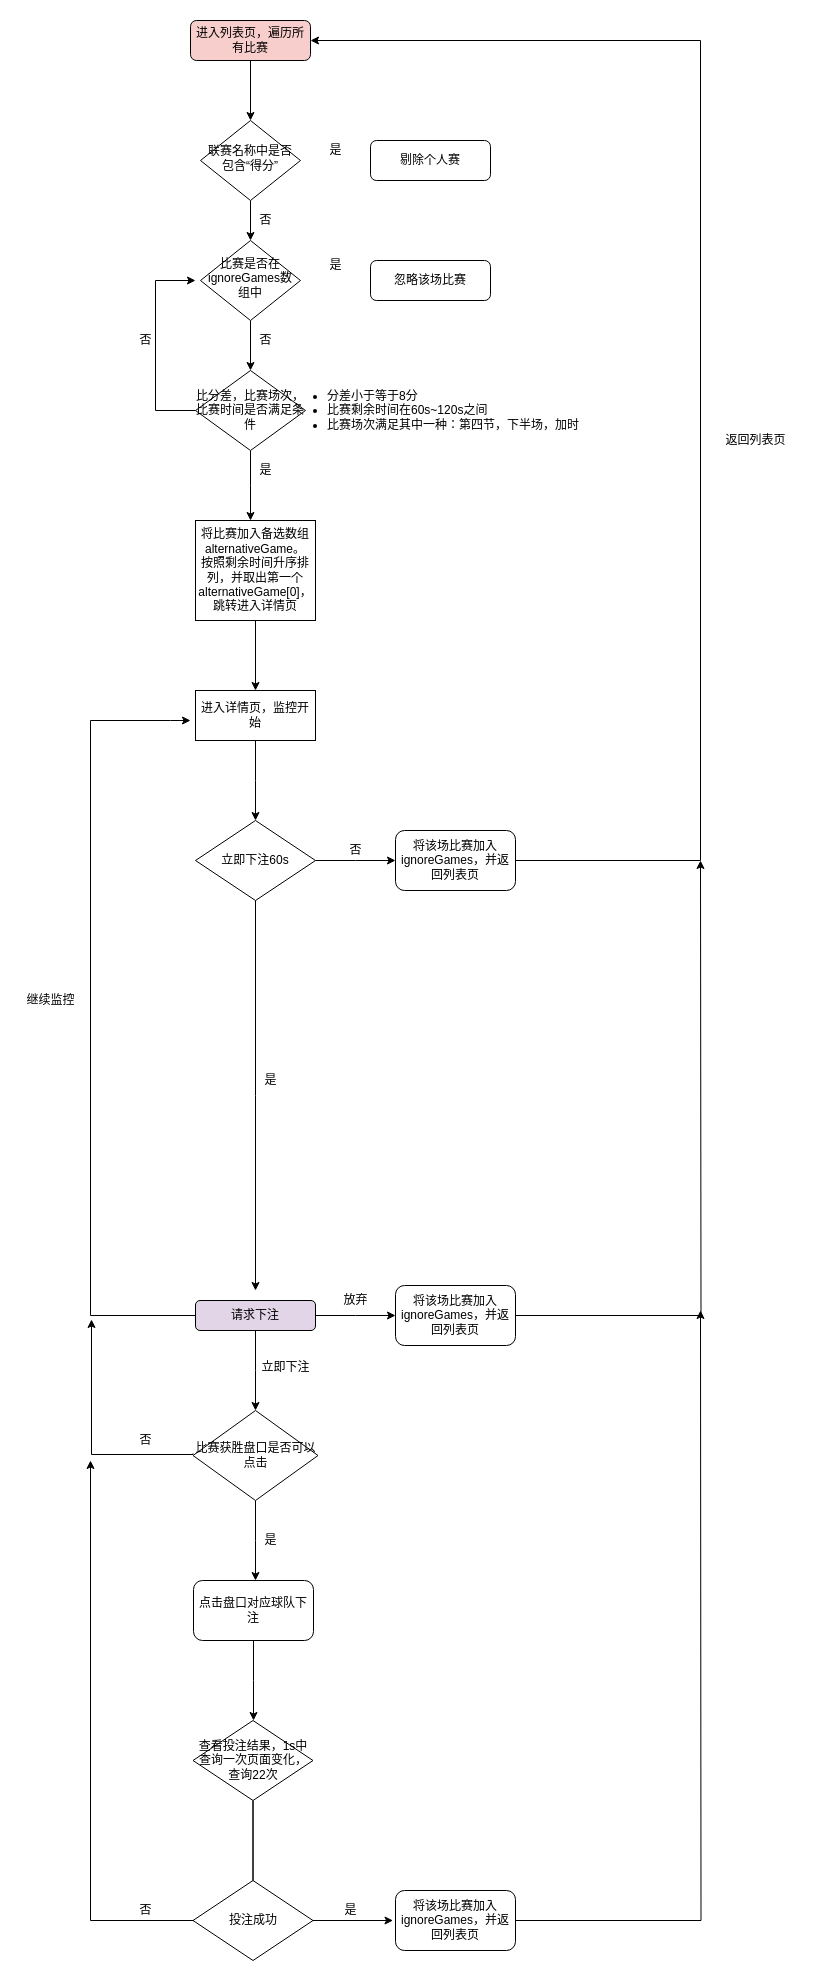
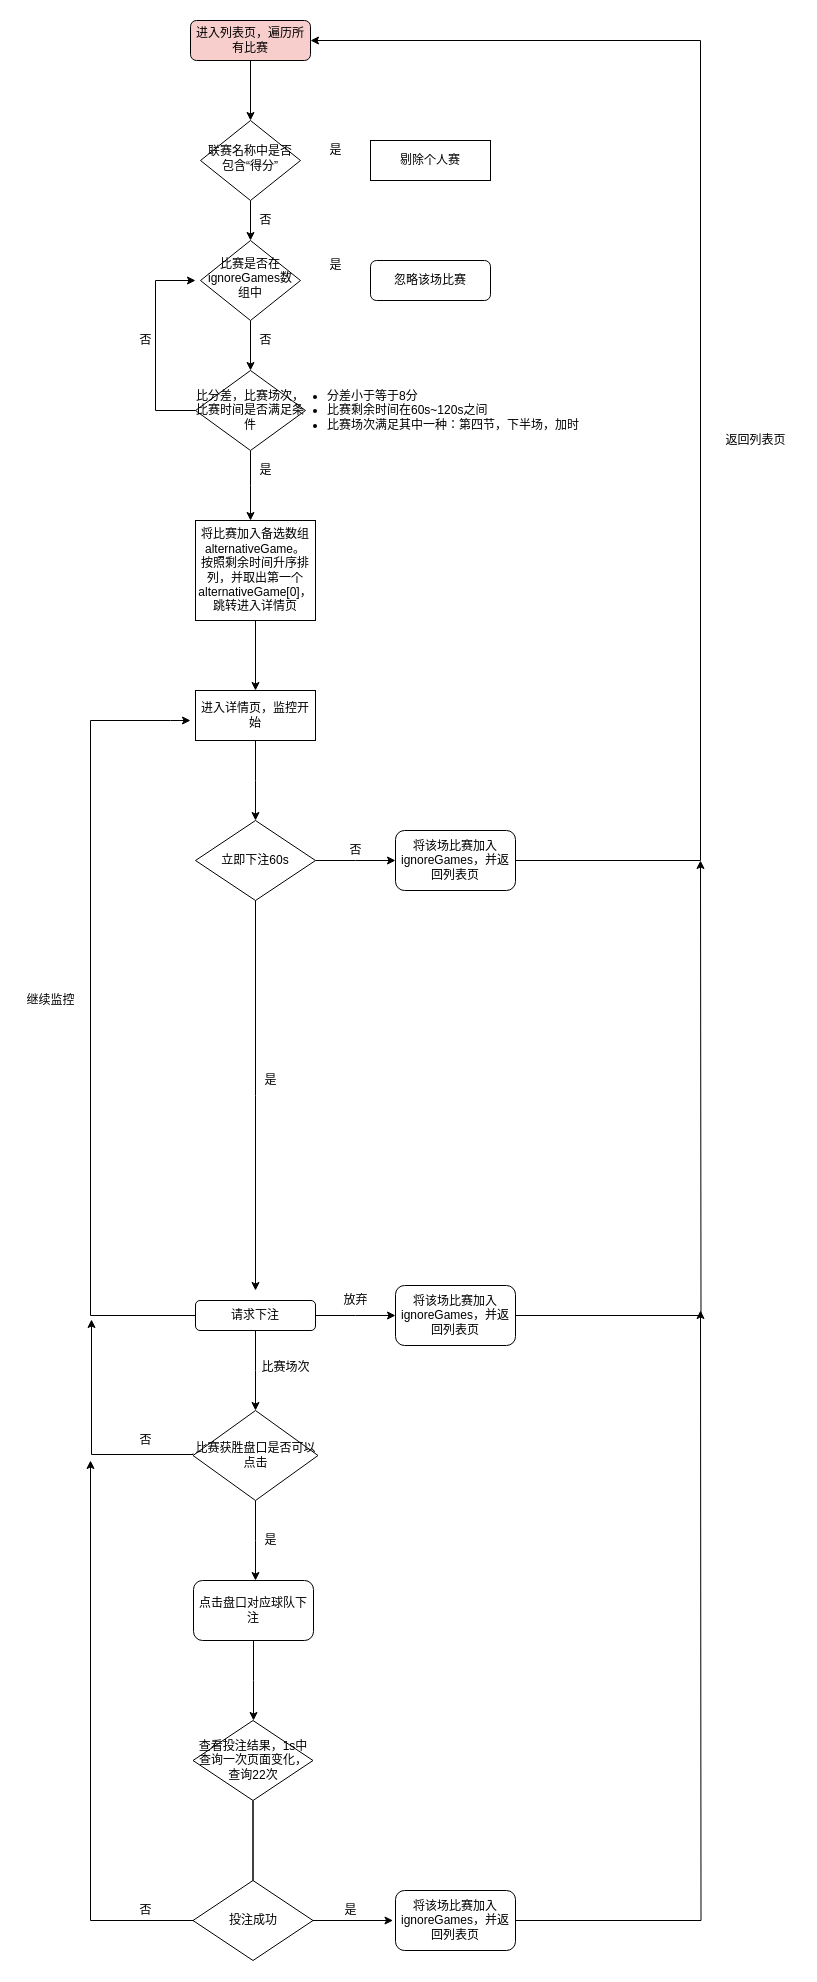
(431, 161) -> (431, 161)
(256, 1316) -> (256, 1316)
(286, 1368) -> (286, 1368)
